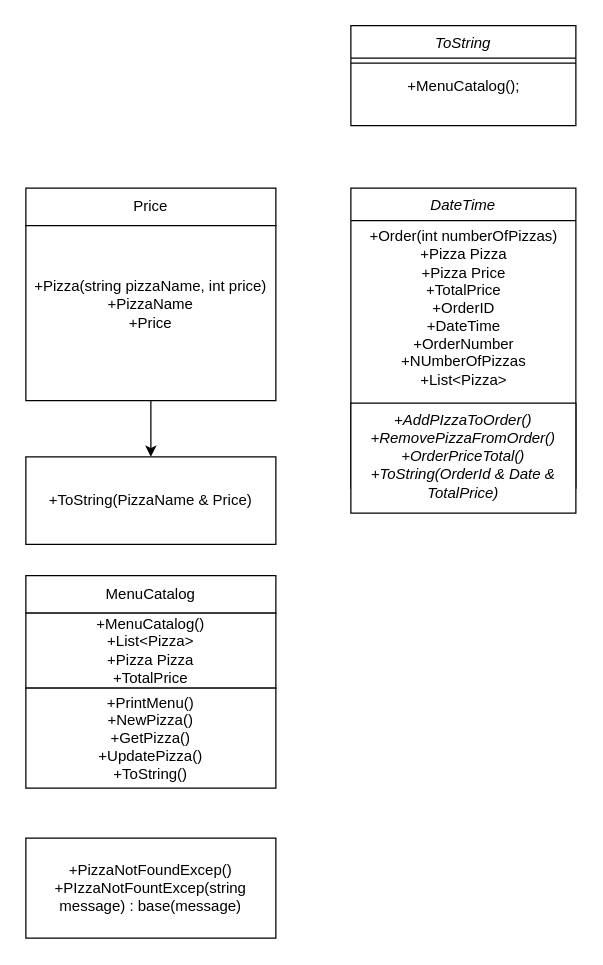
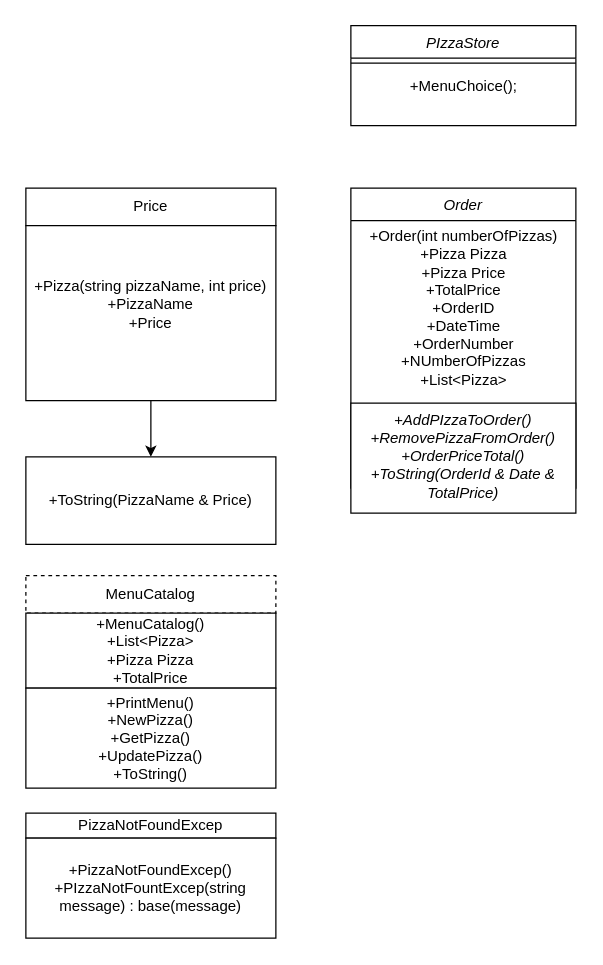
(463, 43) -> (463, 43)
(464, 87) -> (464, 87)
(463, 205) -> (463, 205)
(151, 594) -> (151, 594)
none -> (151, 826)
